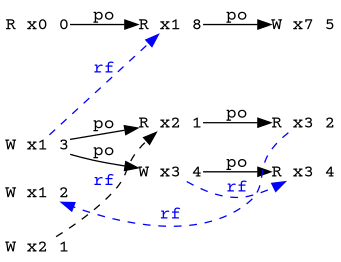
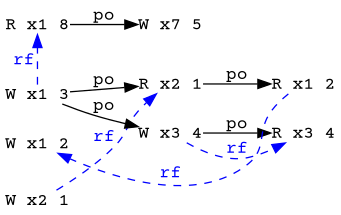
(37, 25) -> none
(304, 123) -> (304, 84)
(109, 196) -> (108, 153)
